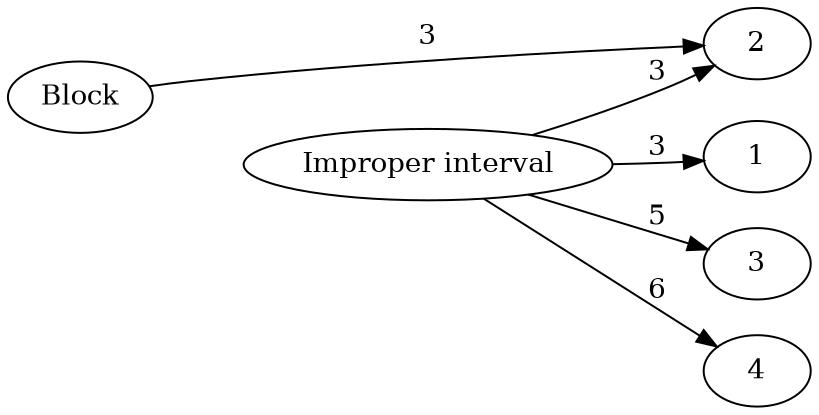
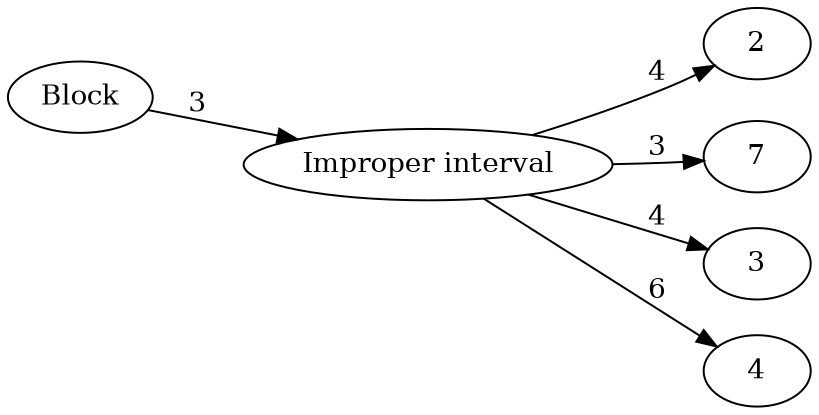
(416, 62) -> (213, 123)
(658, 72) -> (658, 72)
(757, 157) -> (757, 157)
(658, 217) -> (658, 217)
